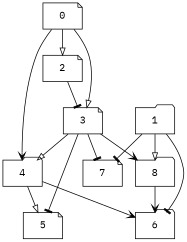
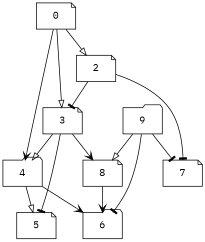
(155, 121) -> (143, 121)
(92, 145) -> (165, 103)
(155, 173) -> (103, 173)
